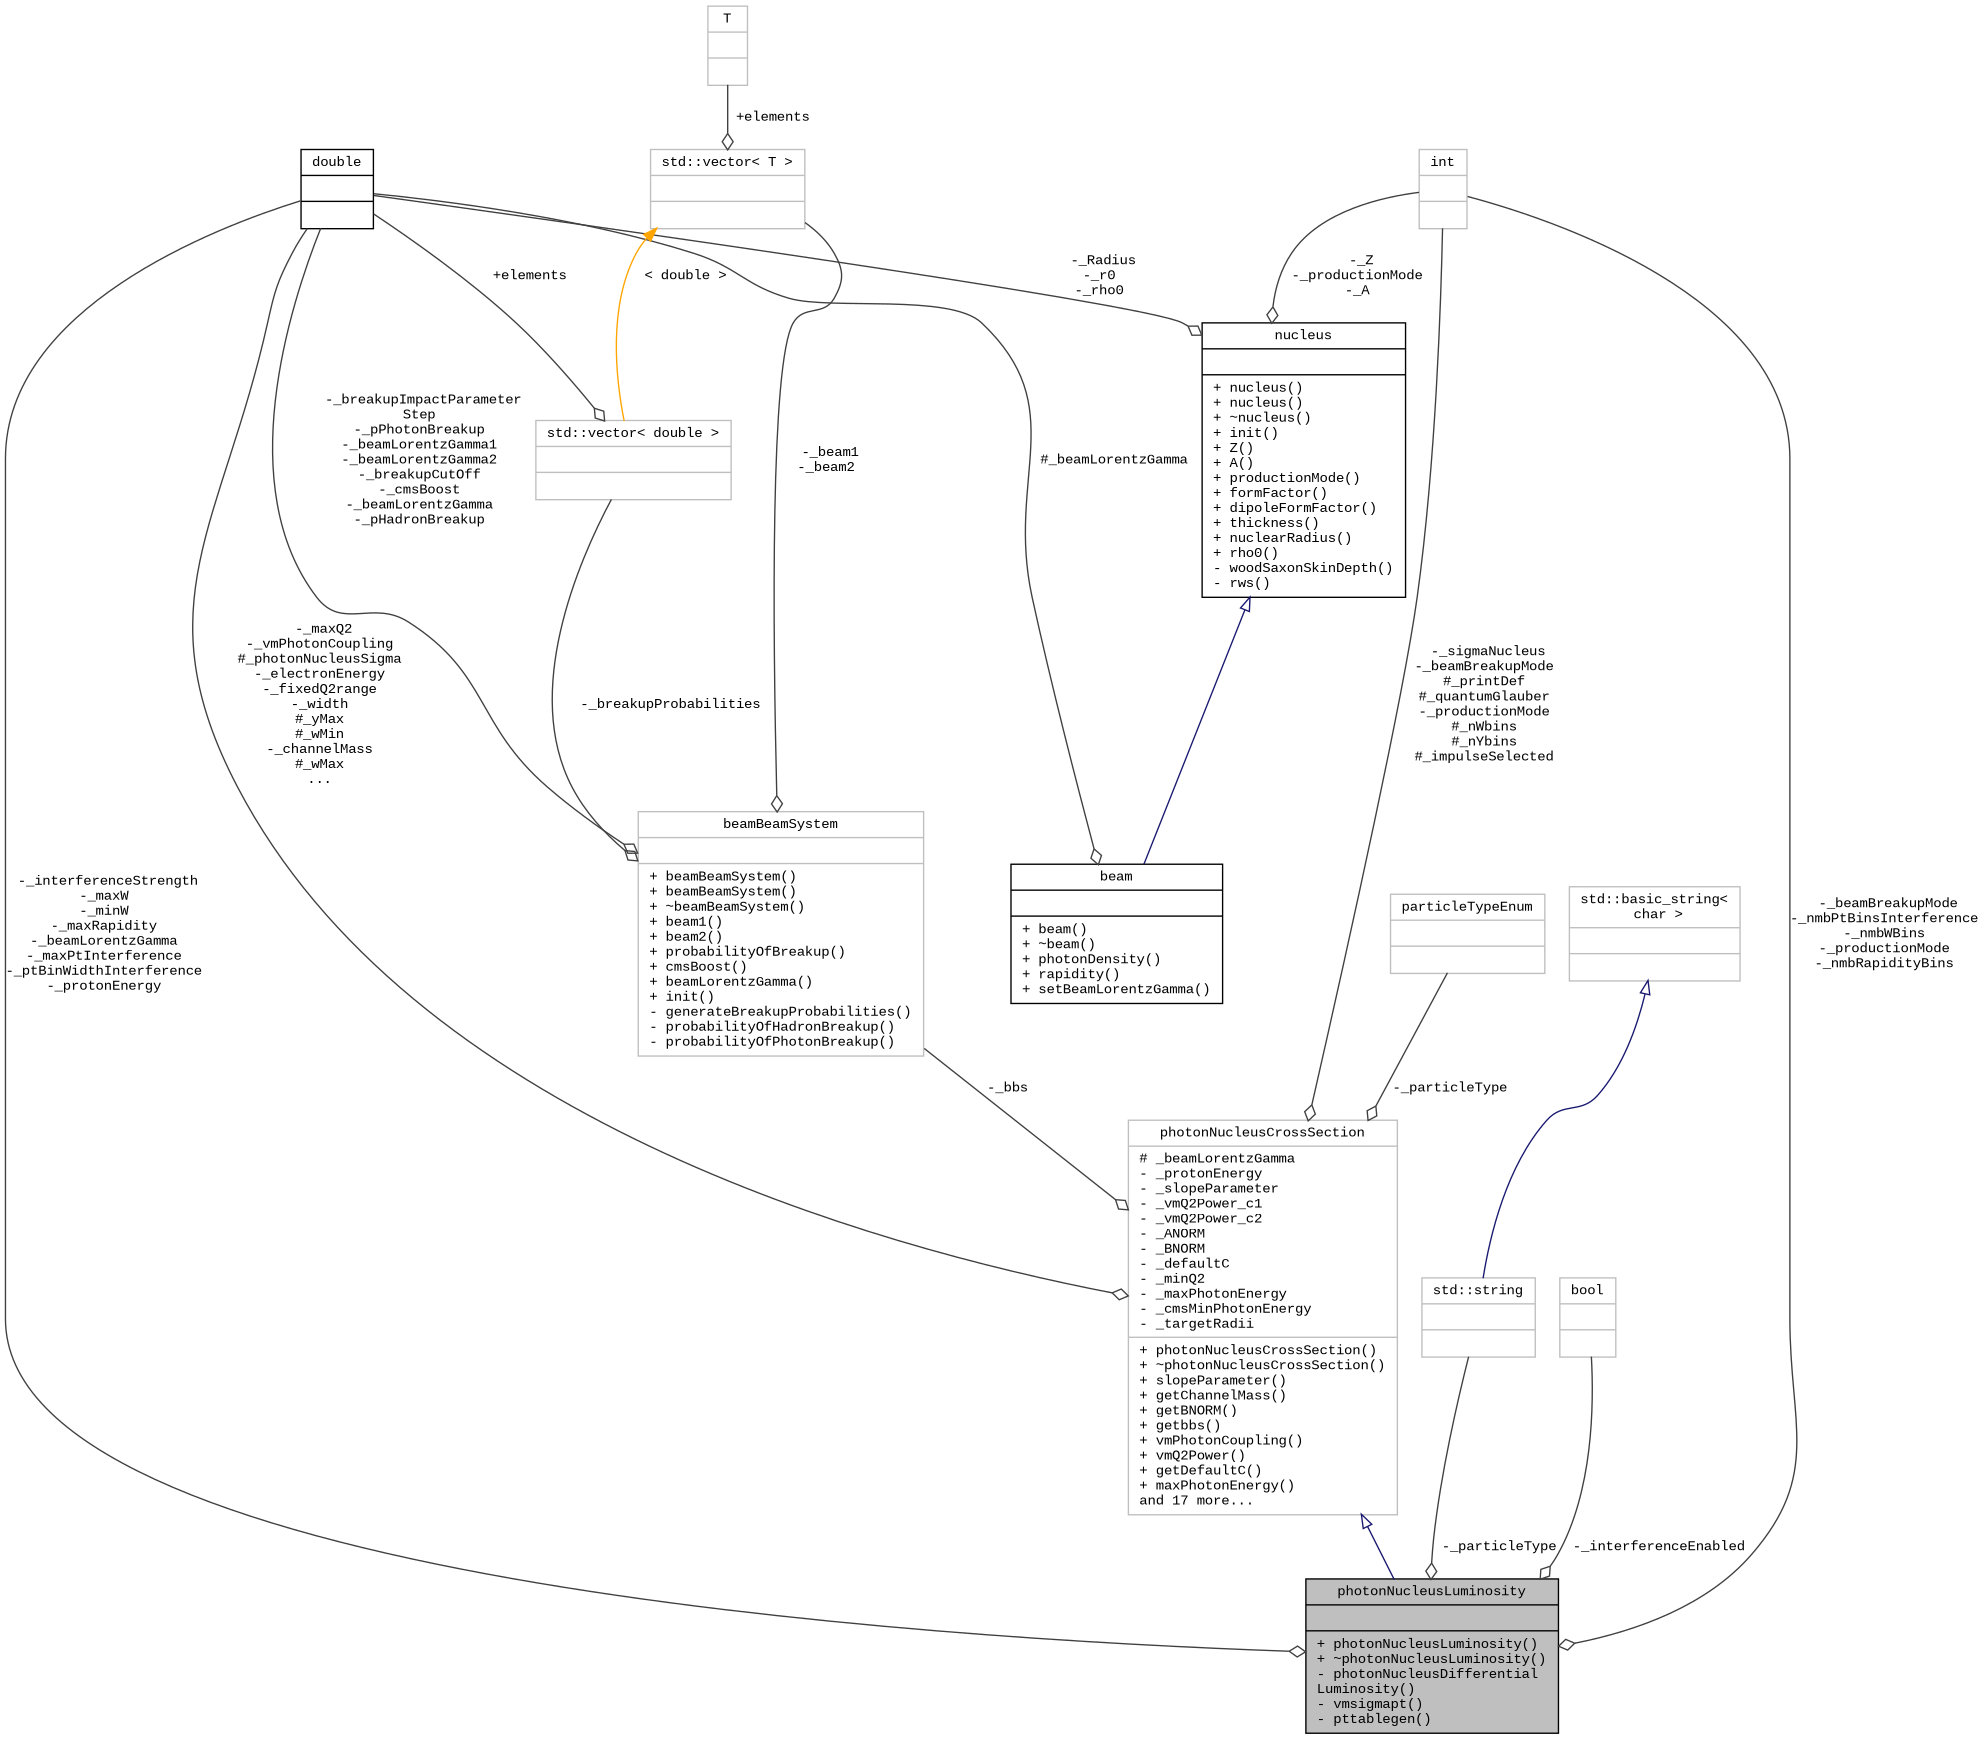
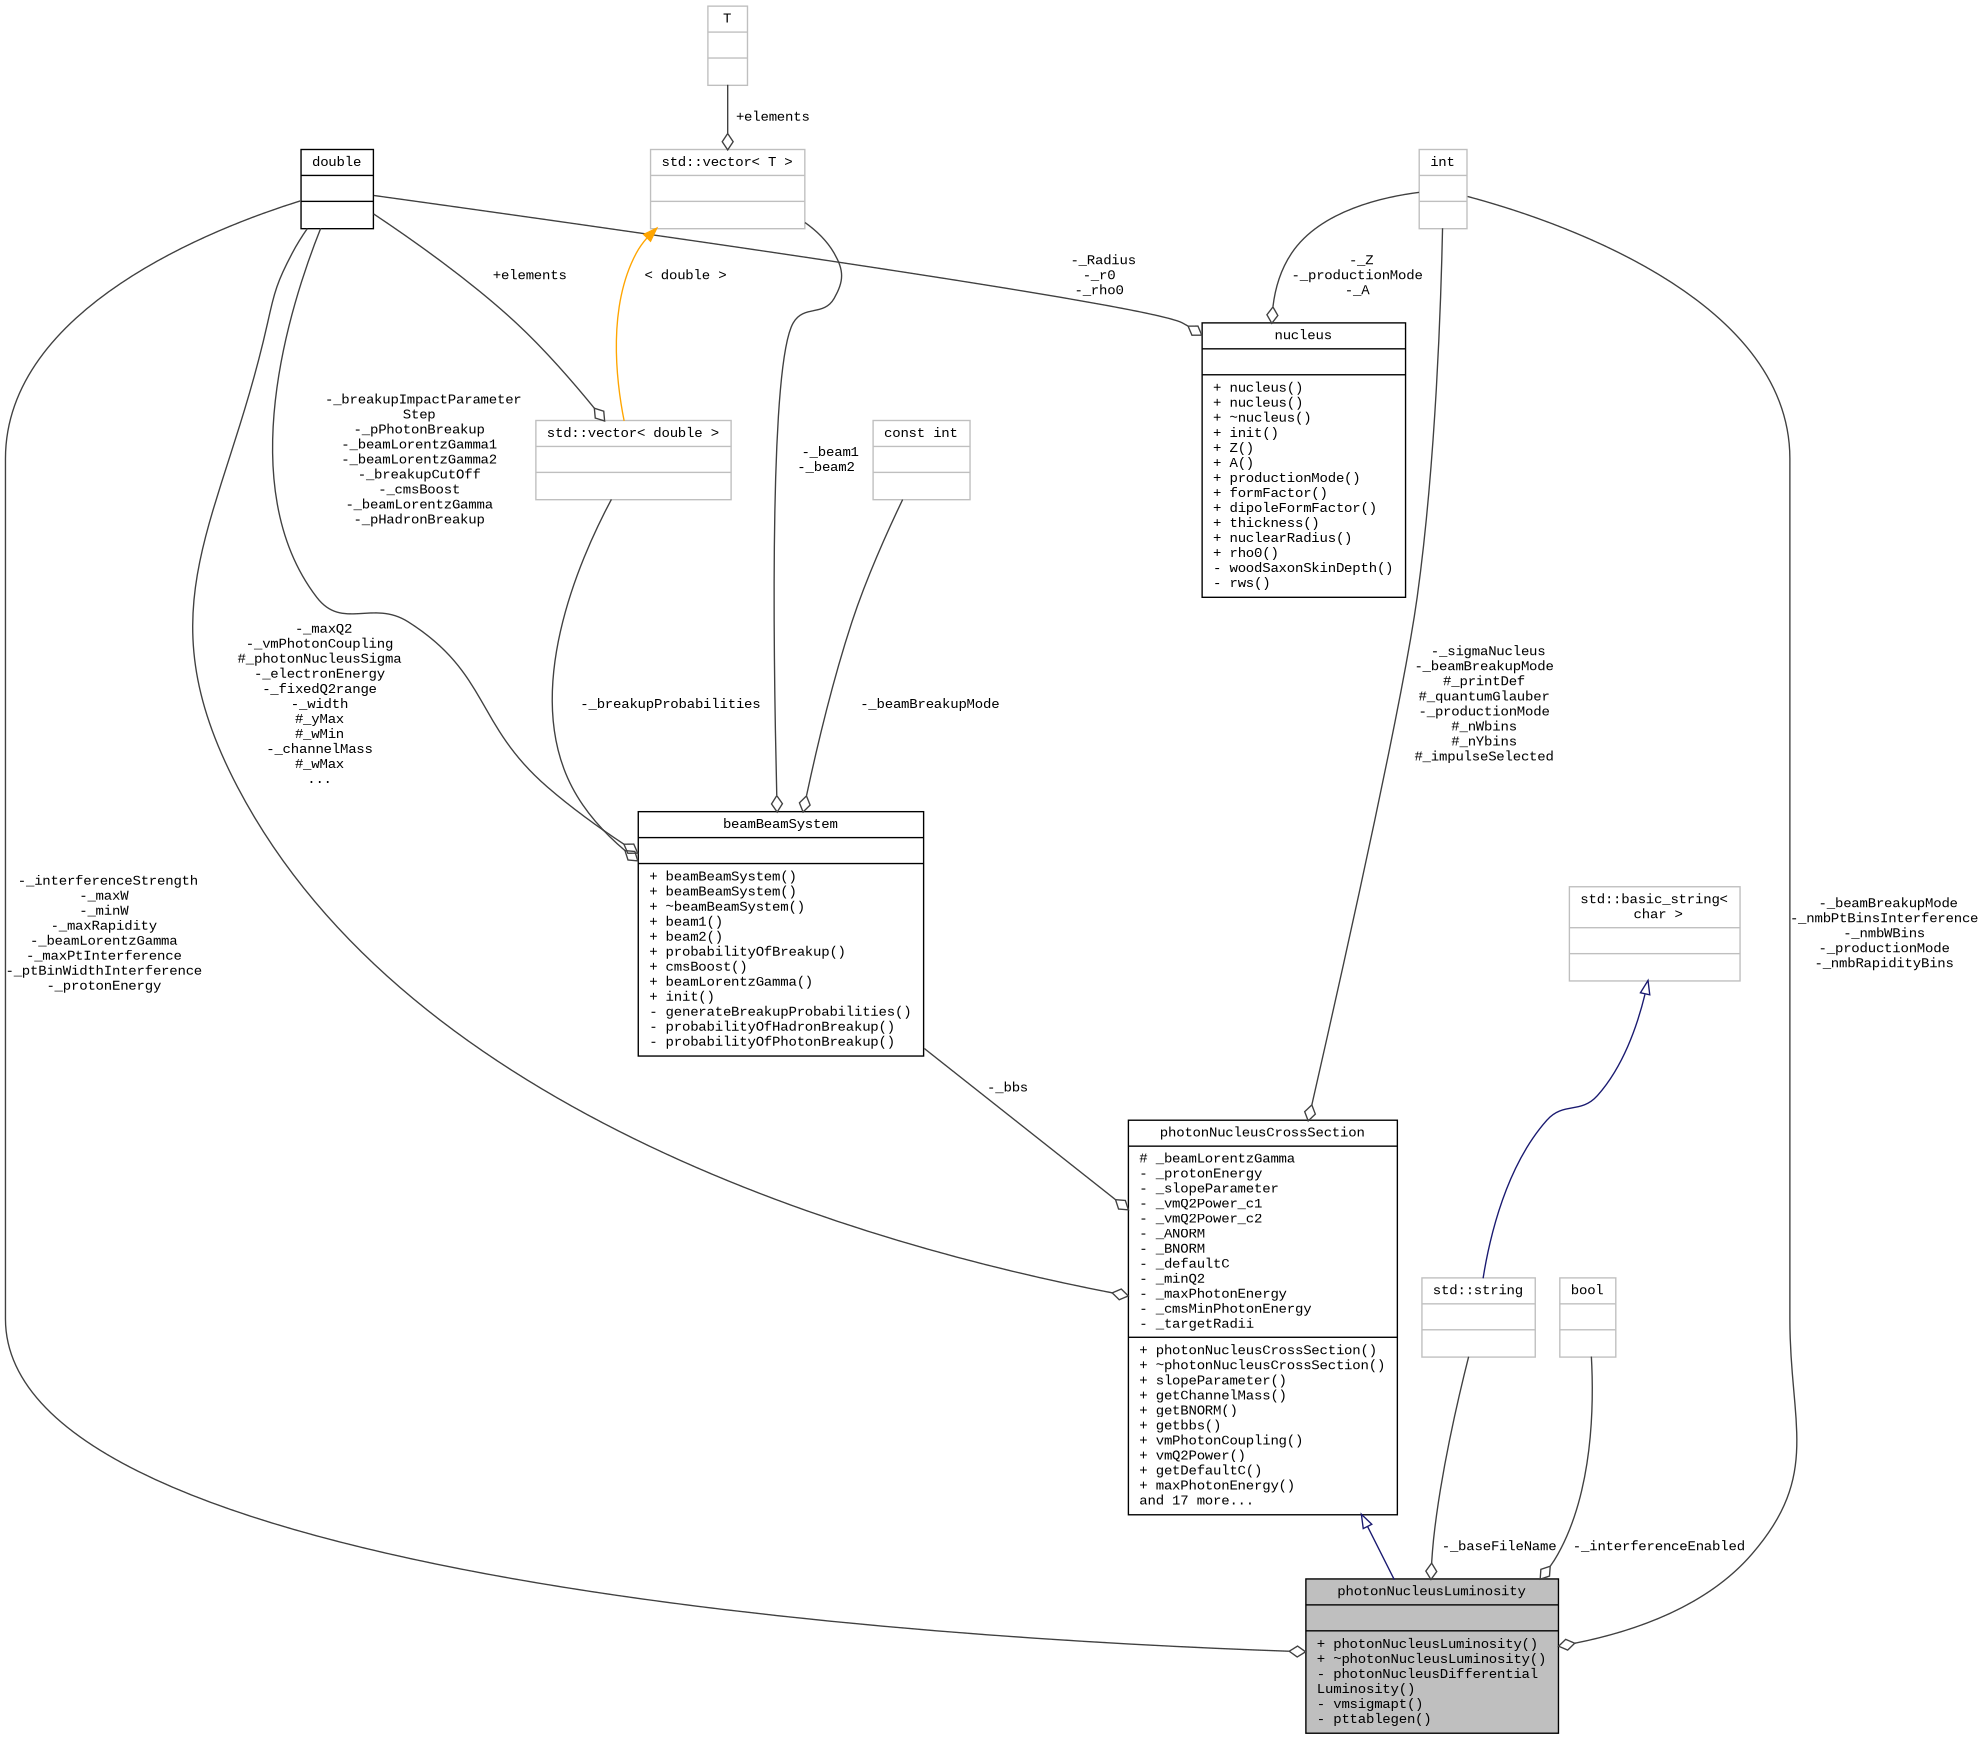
none -> (922, 460)
(781, 934) -> (781, 934)
(1117, 934) -> none
(1468, 934) -> none
(1263, 1317) -> (1263, 1317)
(1496, 1547) -> (1496, 1547)
